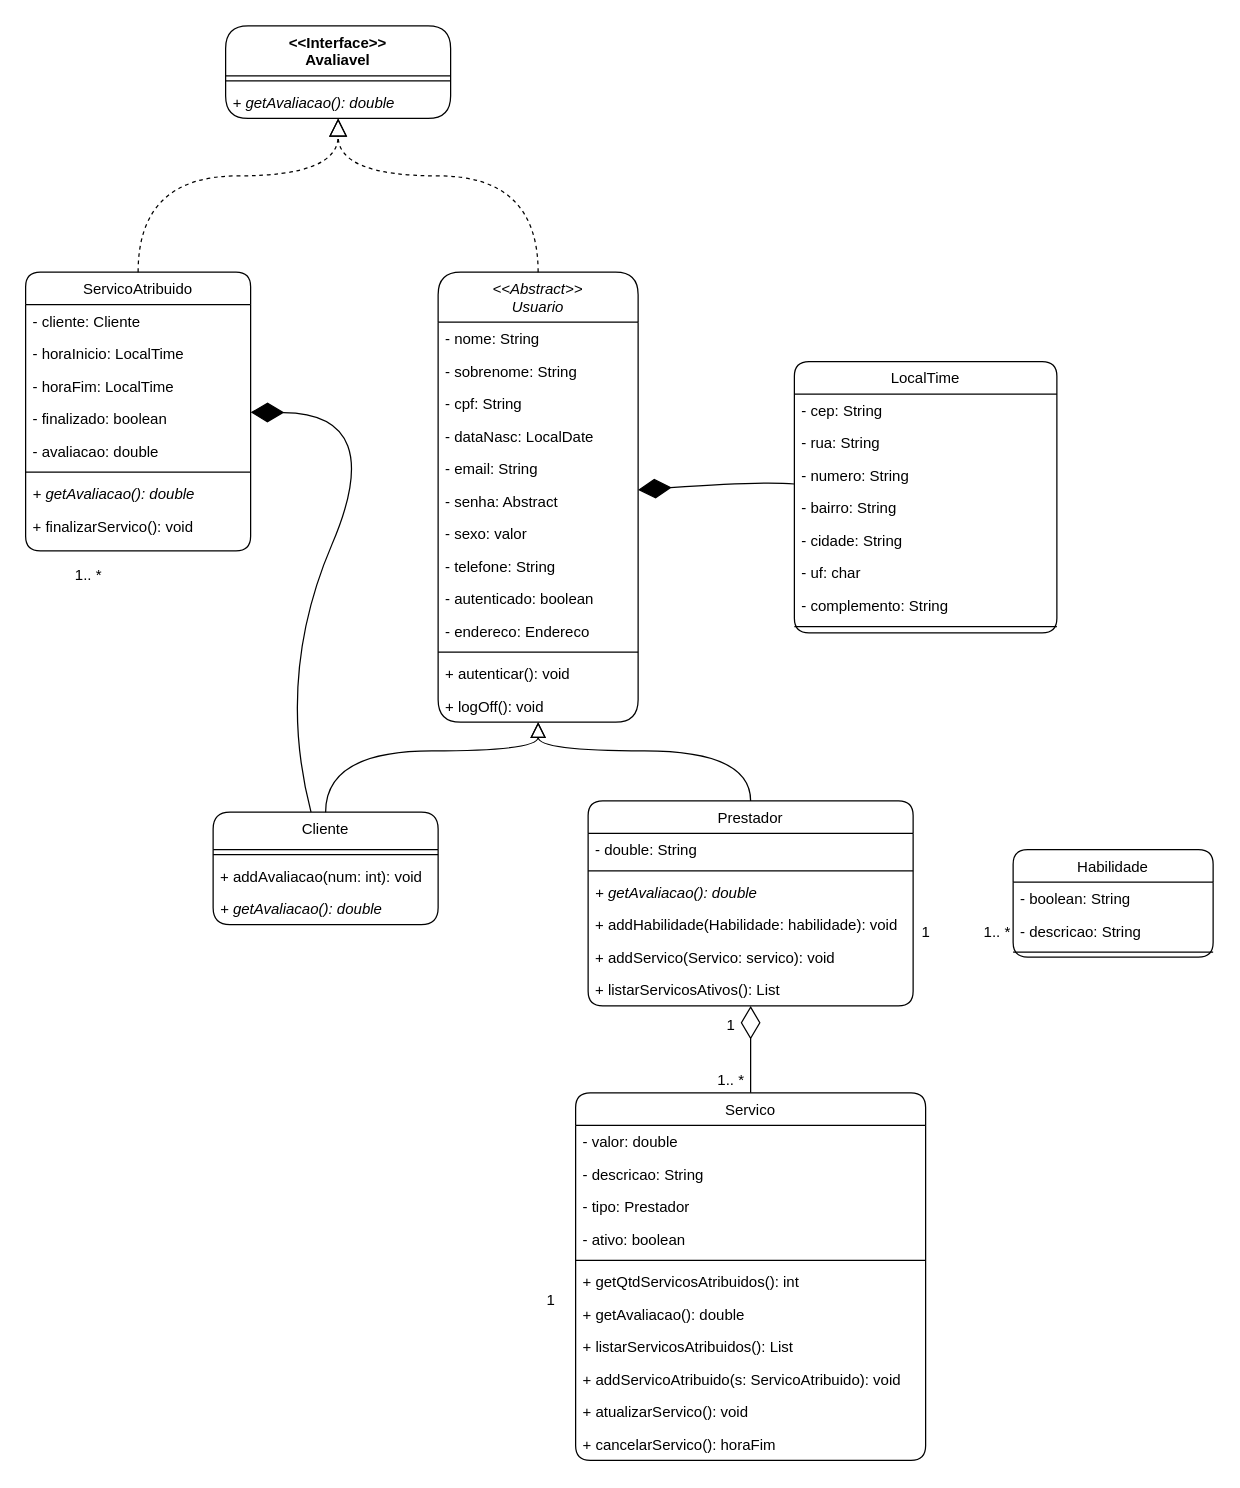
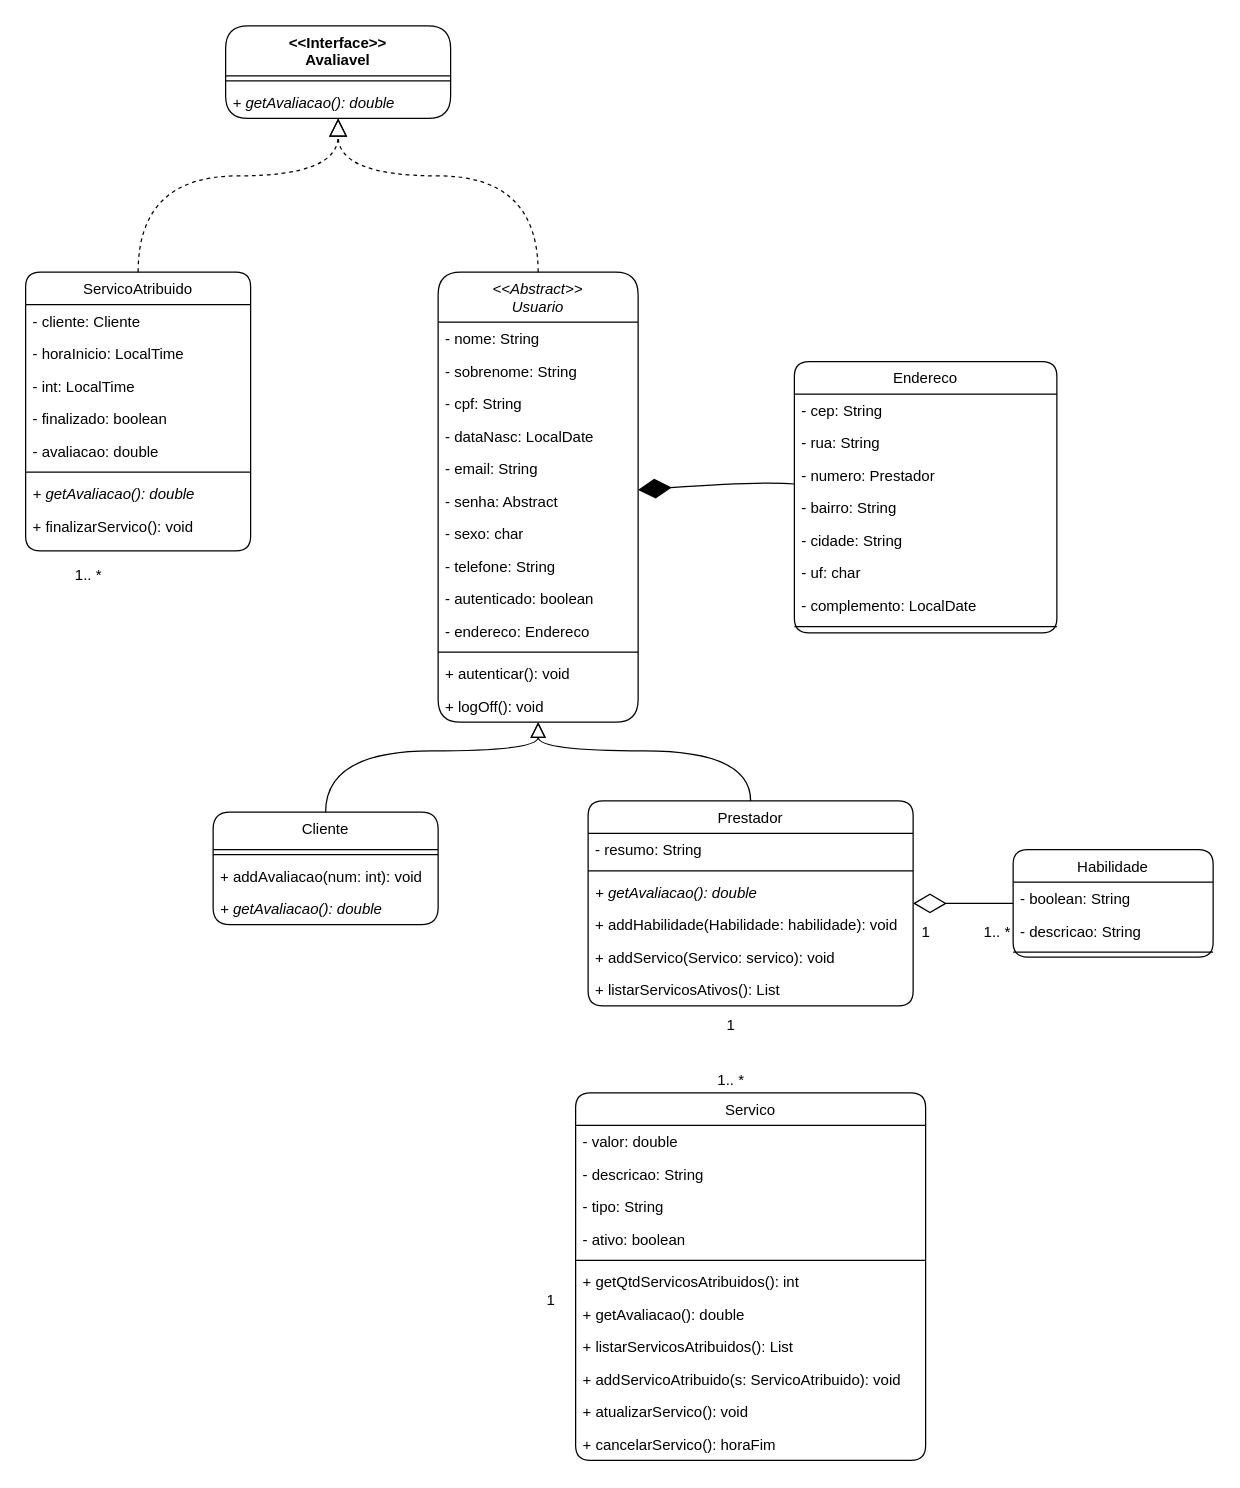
(925, 378) -> (925, 378)
(105, 386) -> (88, 386)
(861, 476) -> (875, 476)
(492, 534) -> (490, 534)
(316, 589) -> none
(880, 606) -> (892, 606)
(652, 850) -> (654, 850)
none -> (978, 903)
(751, 1064) -> none
(646, 1207) -> (632, 1207)
